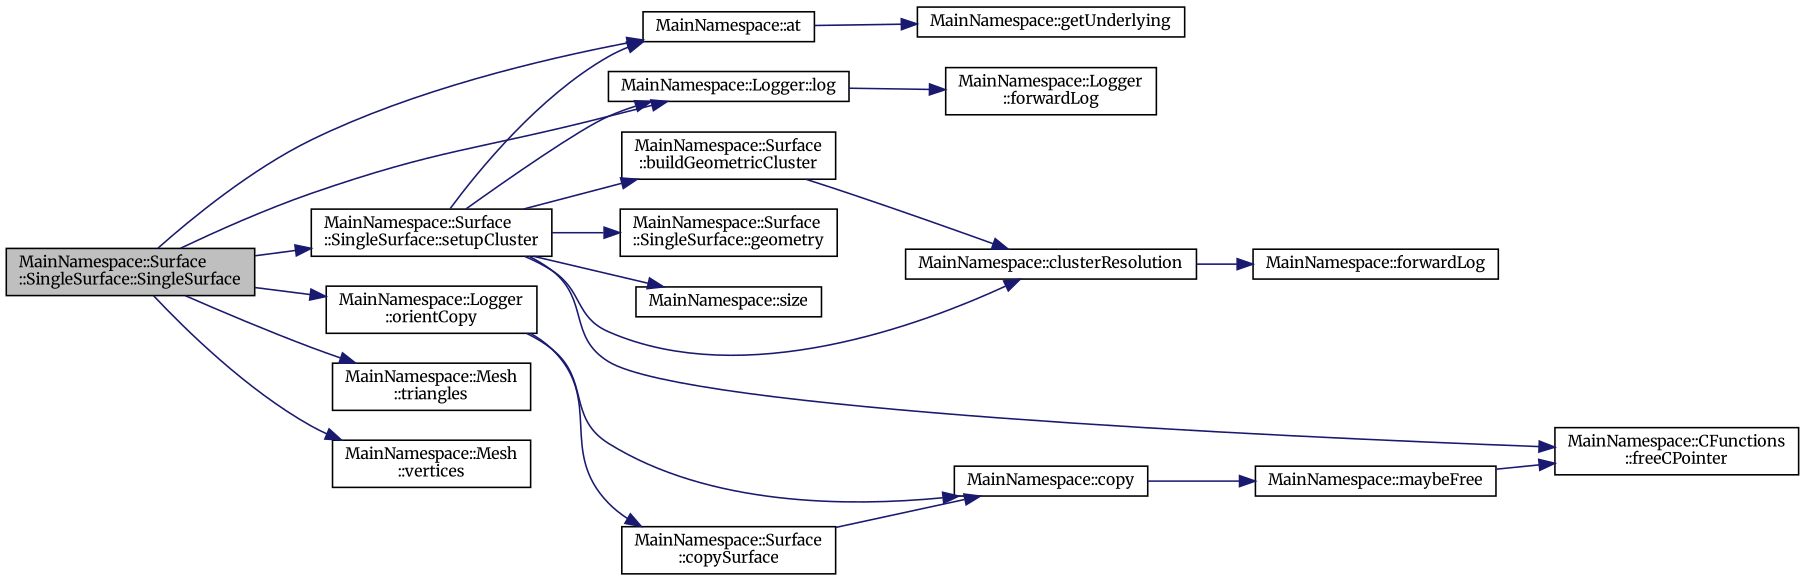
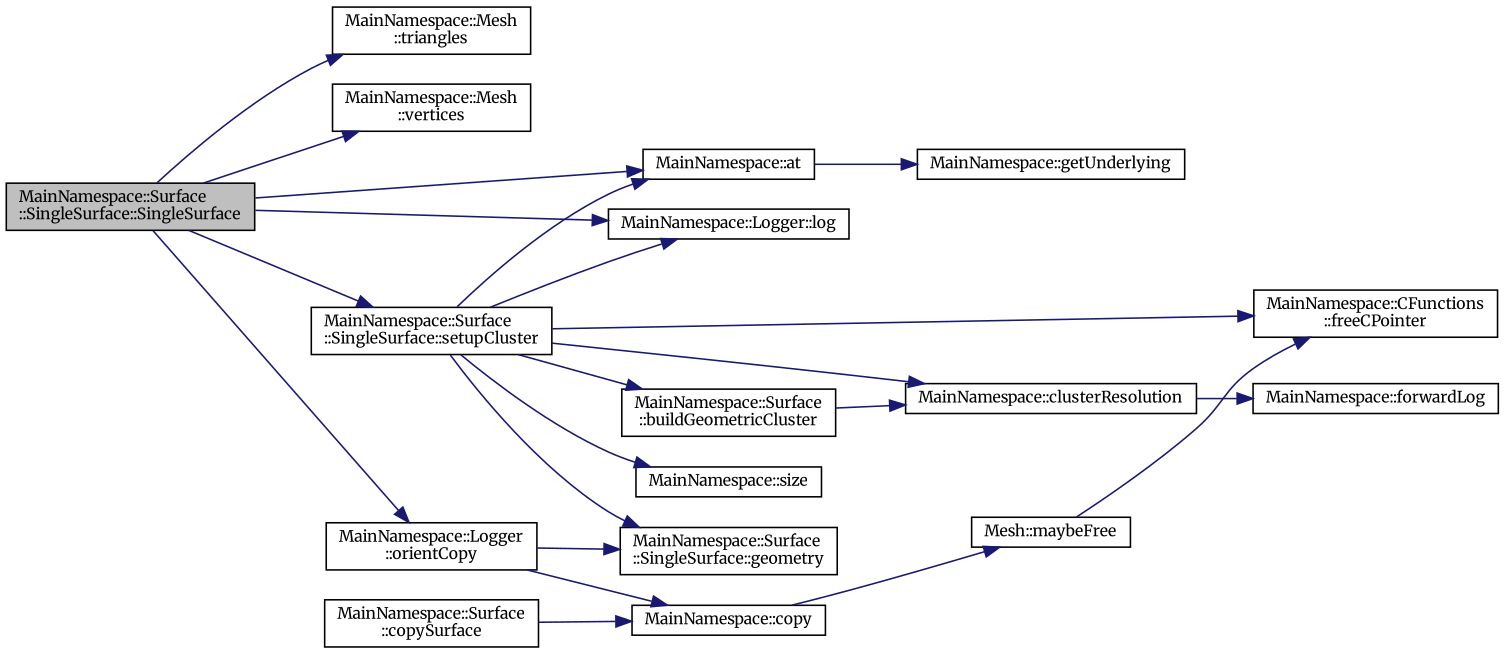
(1051, 91) -> none
(581, 430) -> (570, 549)
(1376, 481) -> (1051, 532)
